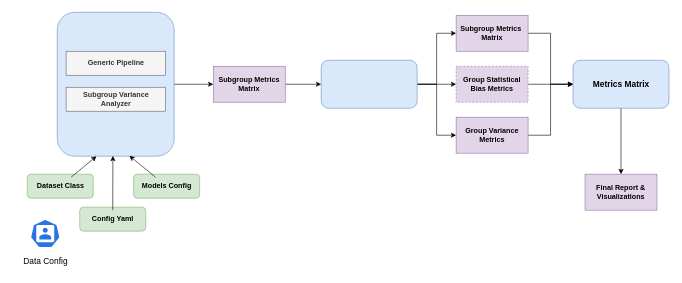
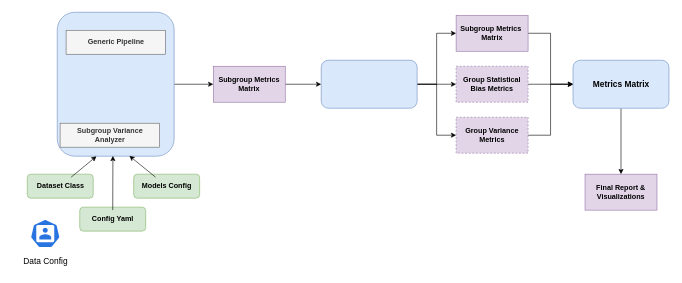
(116, 63) -> (116, 42)
(116, 99) -> (110, 135)
(492, 135) -> (492, 135)
